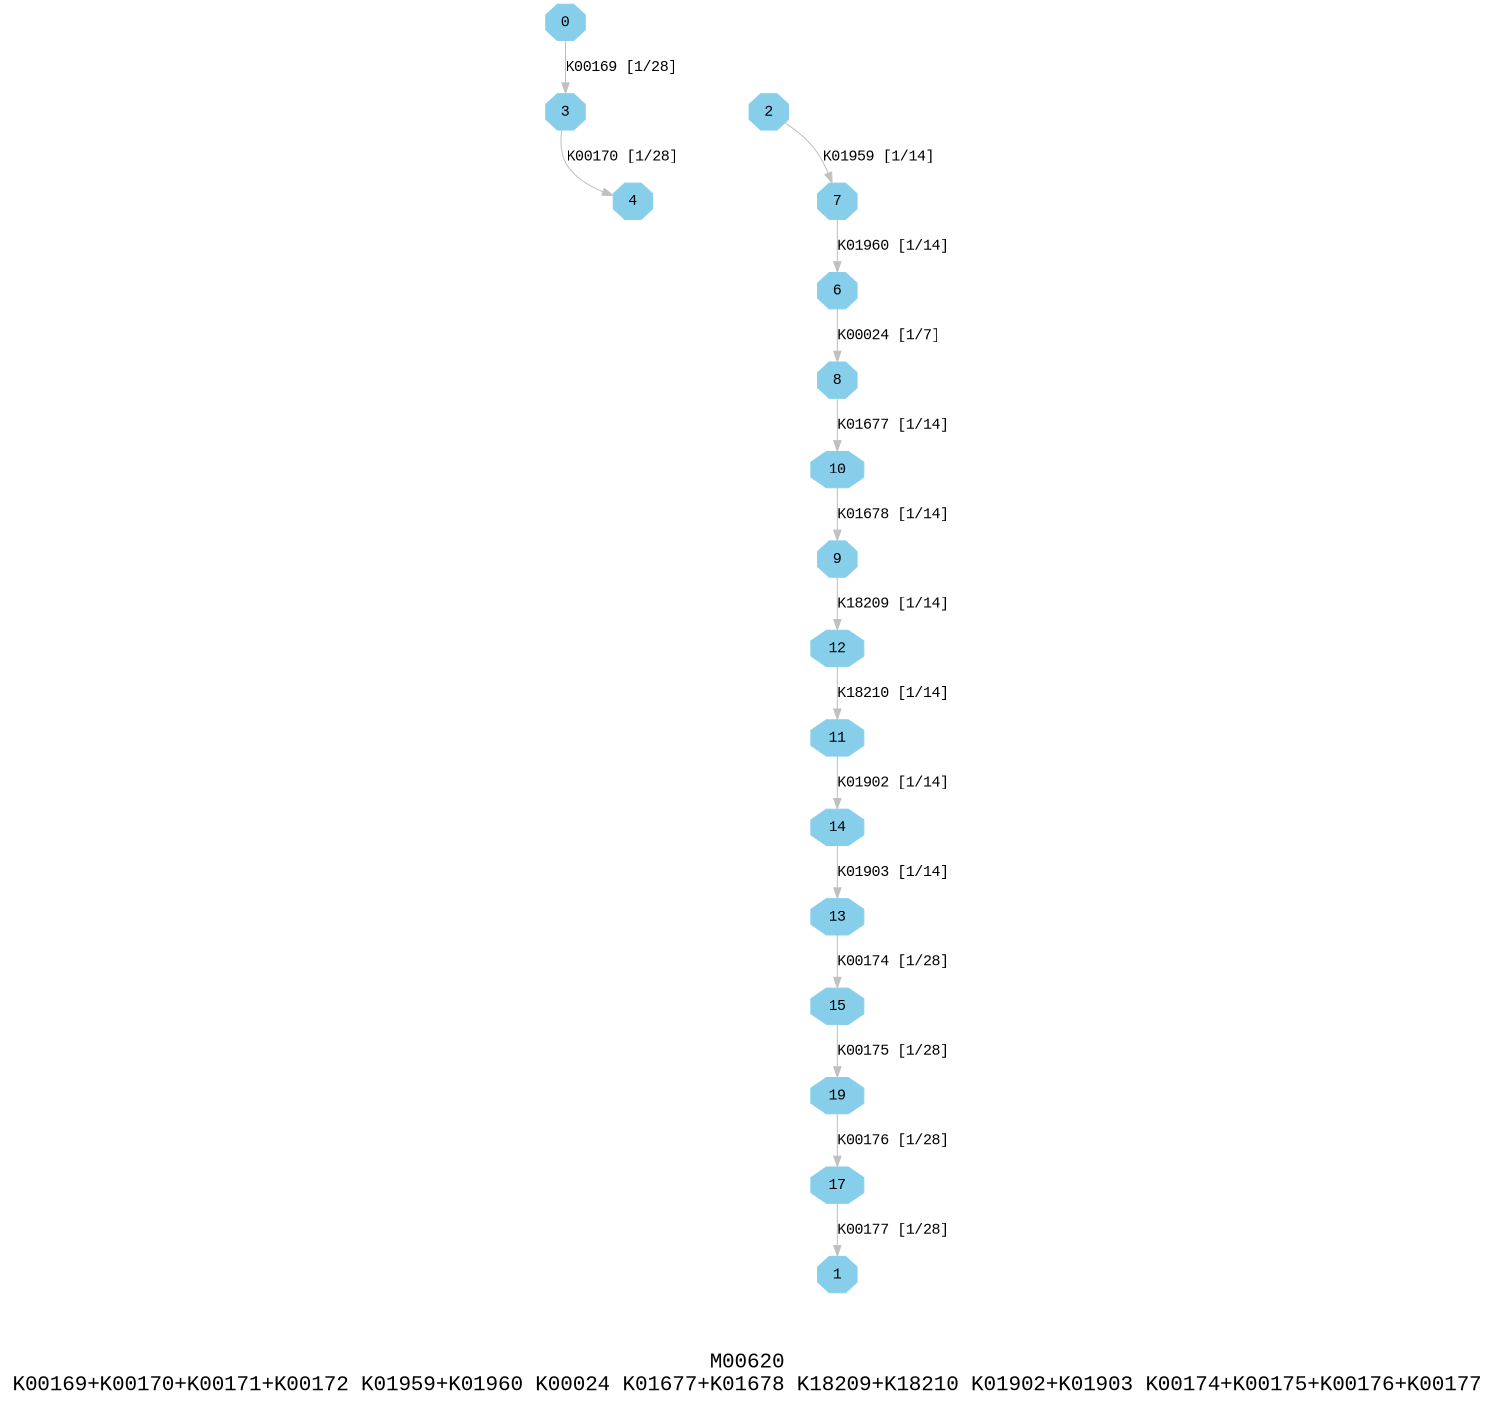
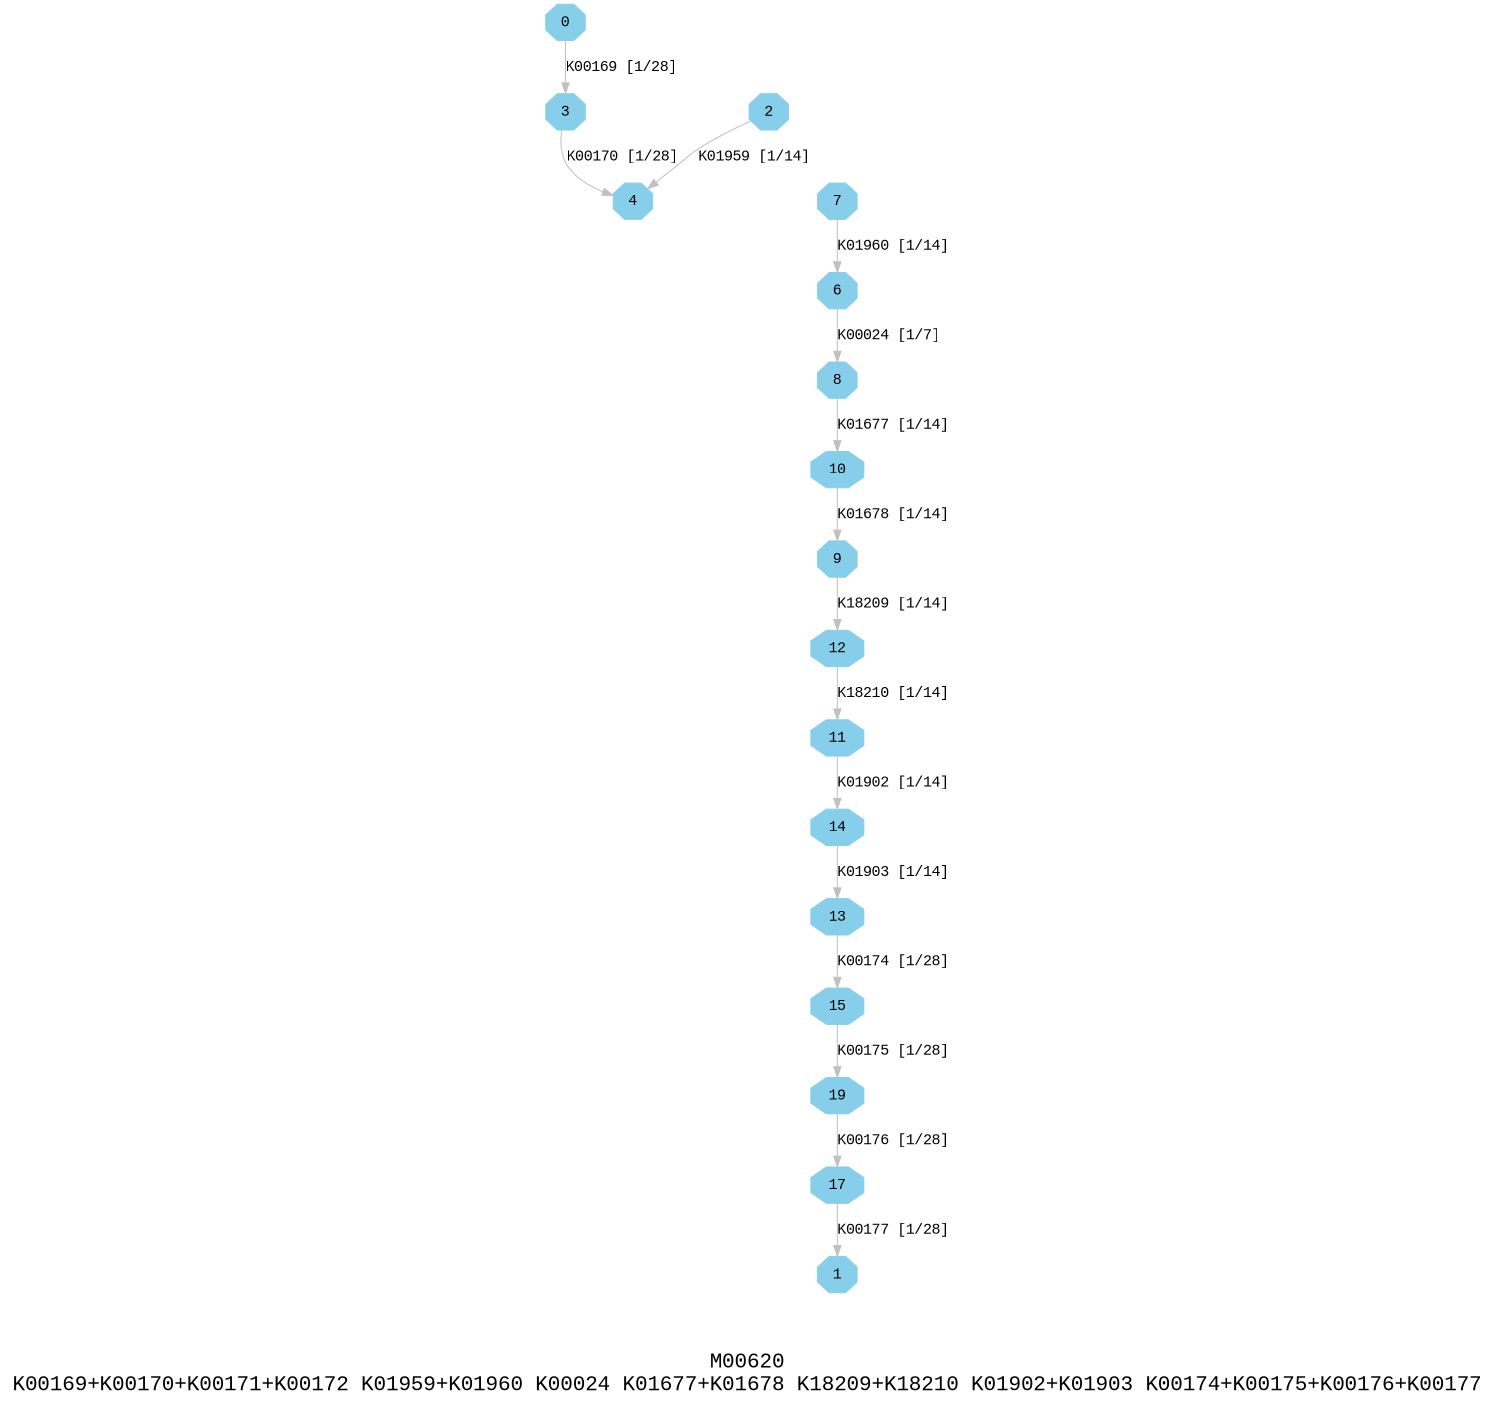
(811, 145) -> (701, 147)
